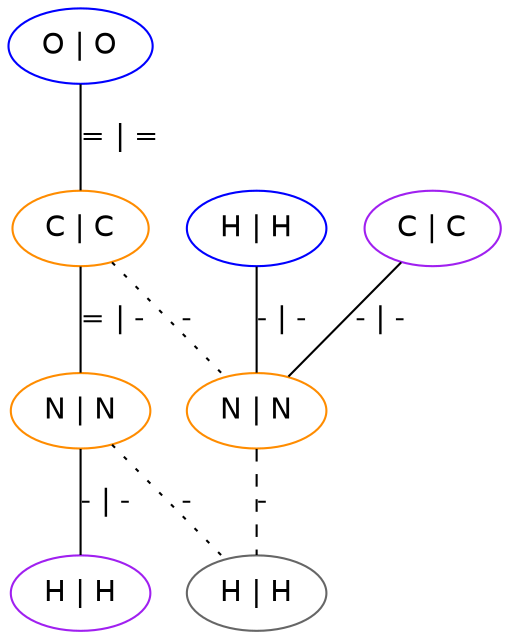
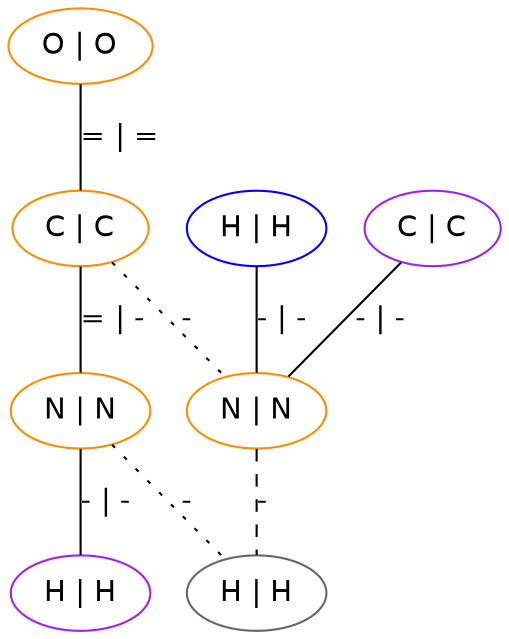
(81, 46) -> (81, 46)
